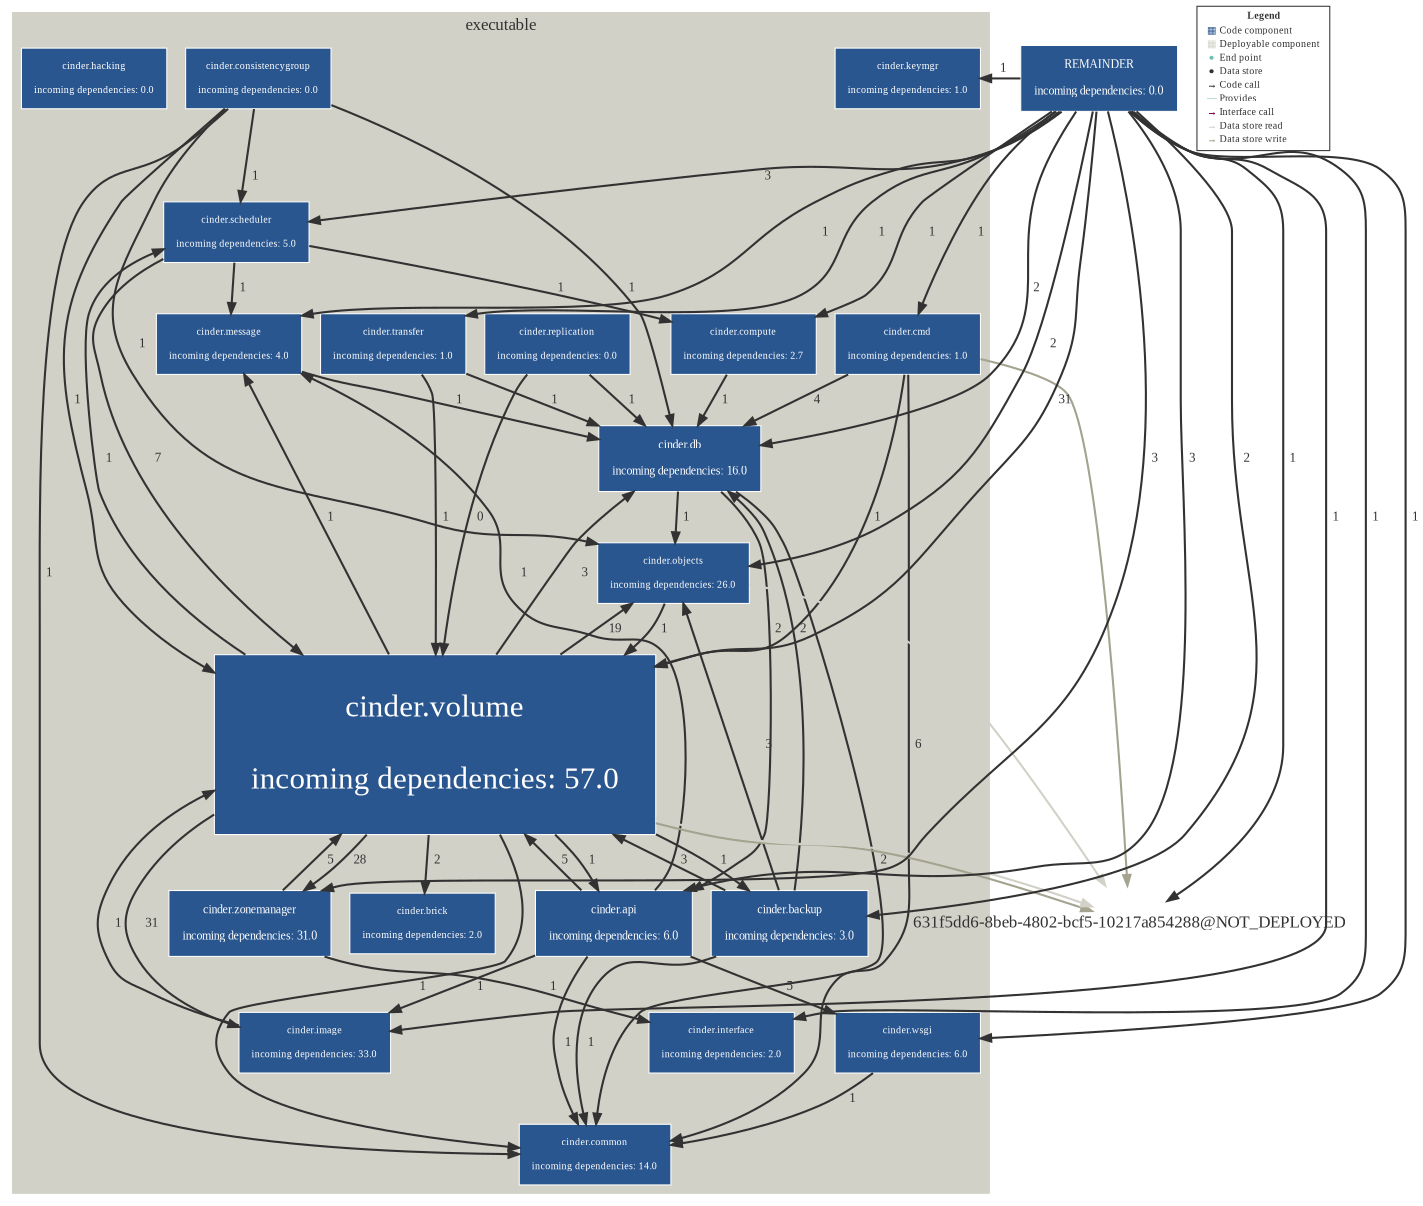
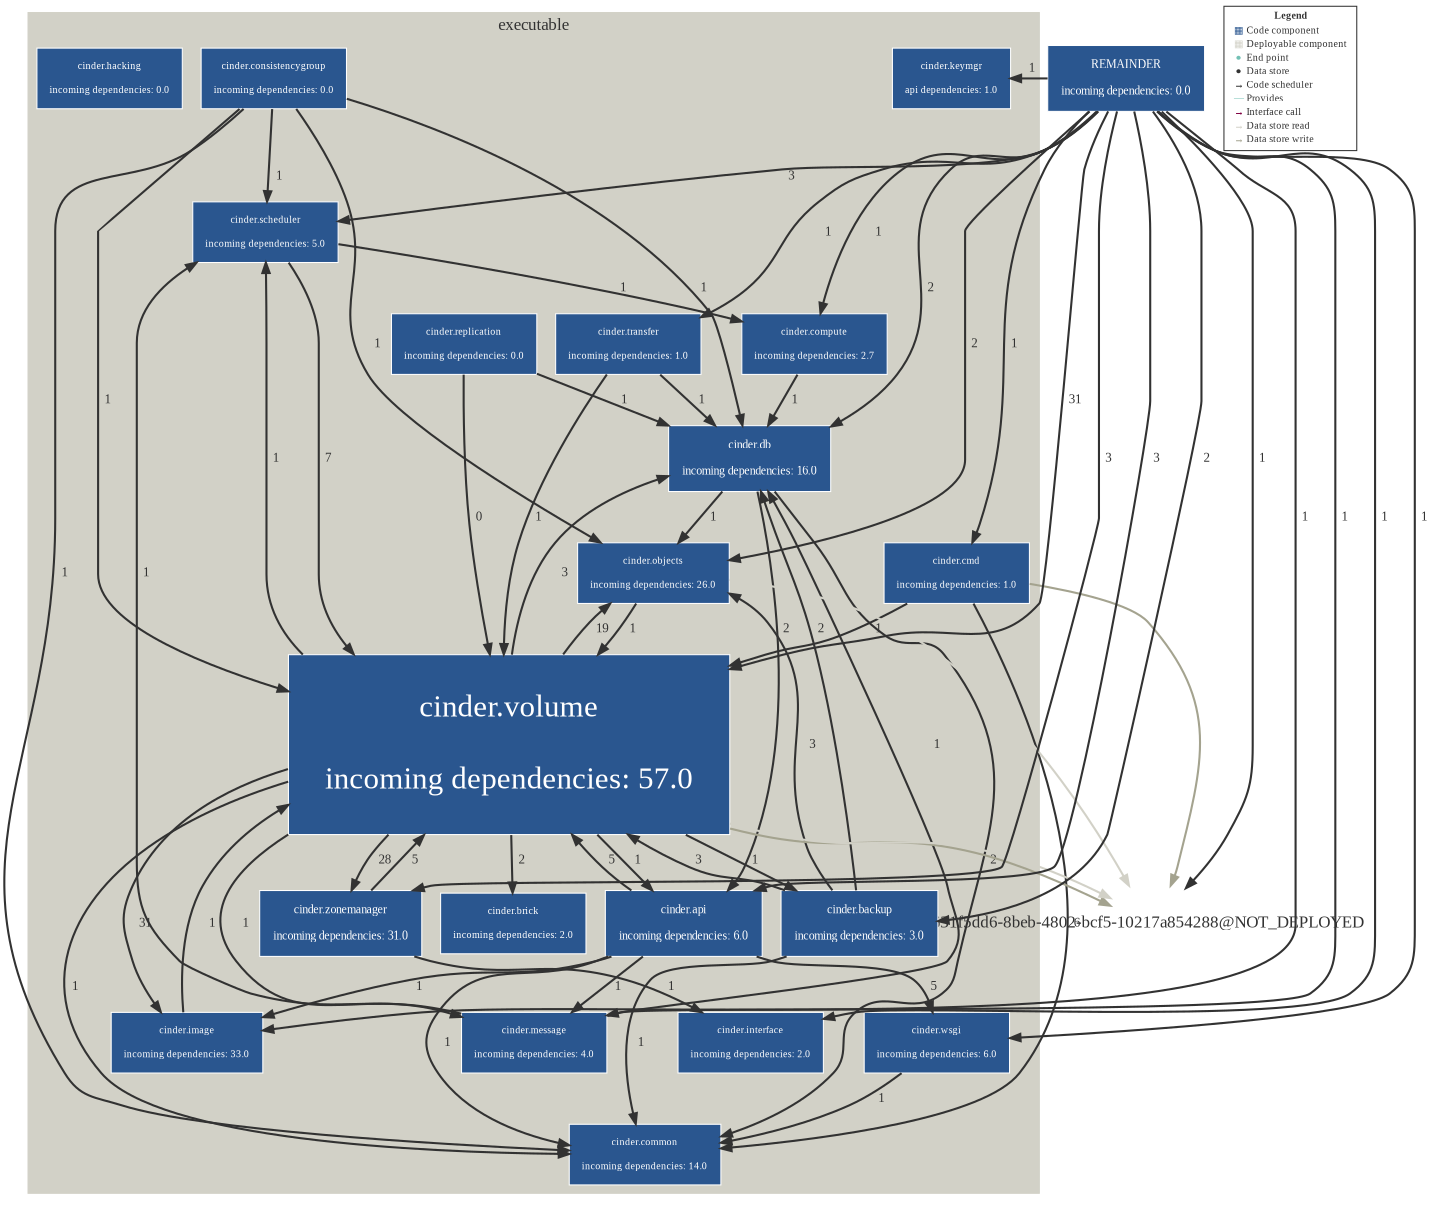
(908, 78) -> (951, 78)
(1240, 85) -> (1280, 85)
(233, 283) -> (137, 757)
(801, 398) -> none
